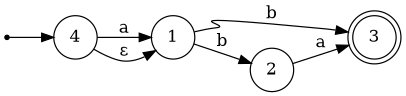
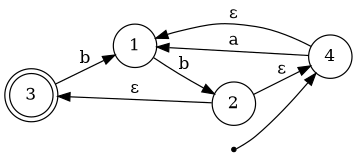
(256, 23) -> (80, 72)
(321, 43) -> (135, 89)
none -> (277, 83)
